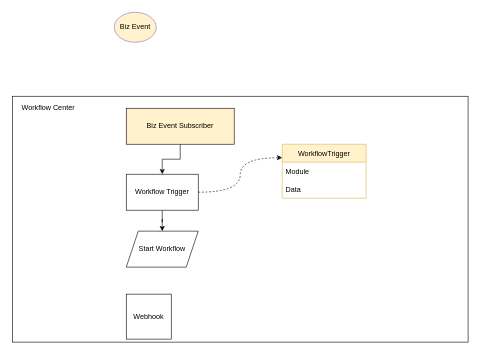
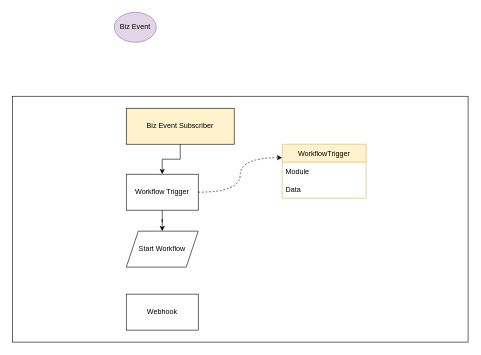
(135, 27) -> (135, 27)
(48, 108) -> none
(149, 317) -> (162, 312)
